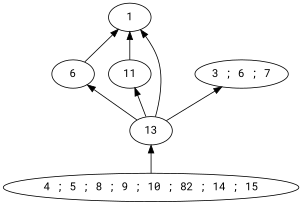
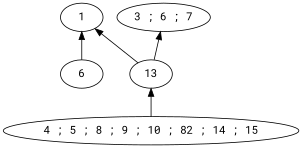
(130, 74) -> none
(115, 105) -> none
